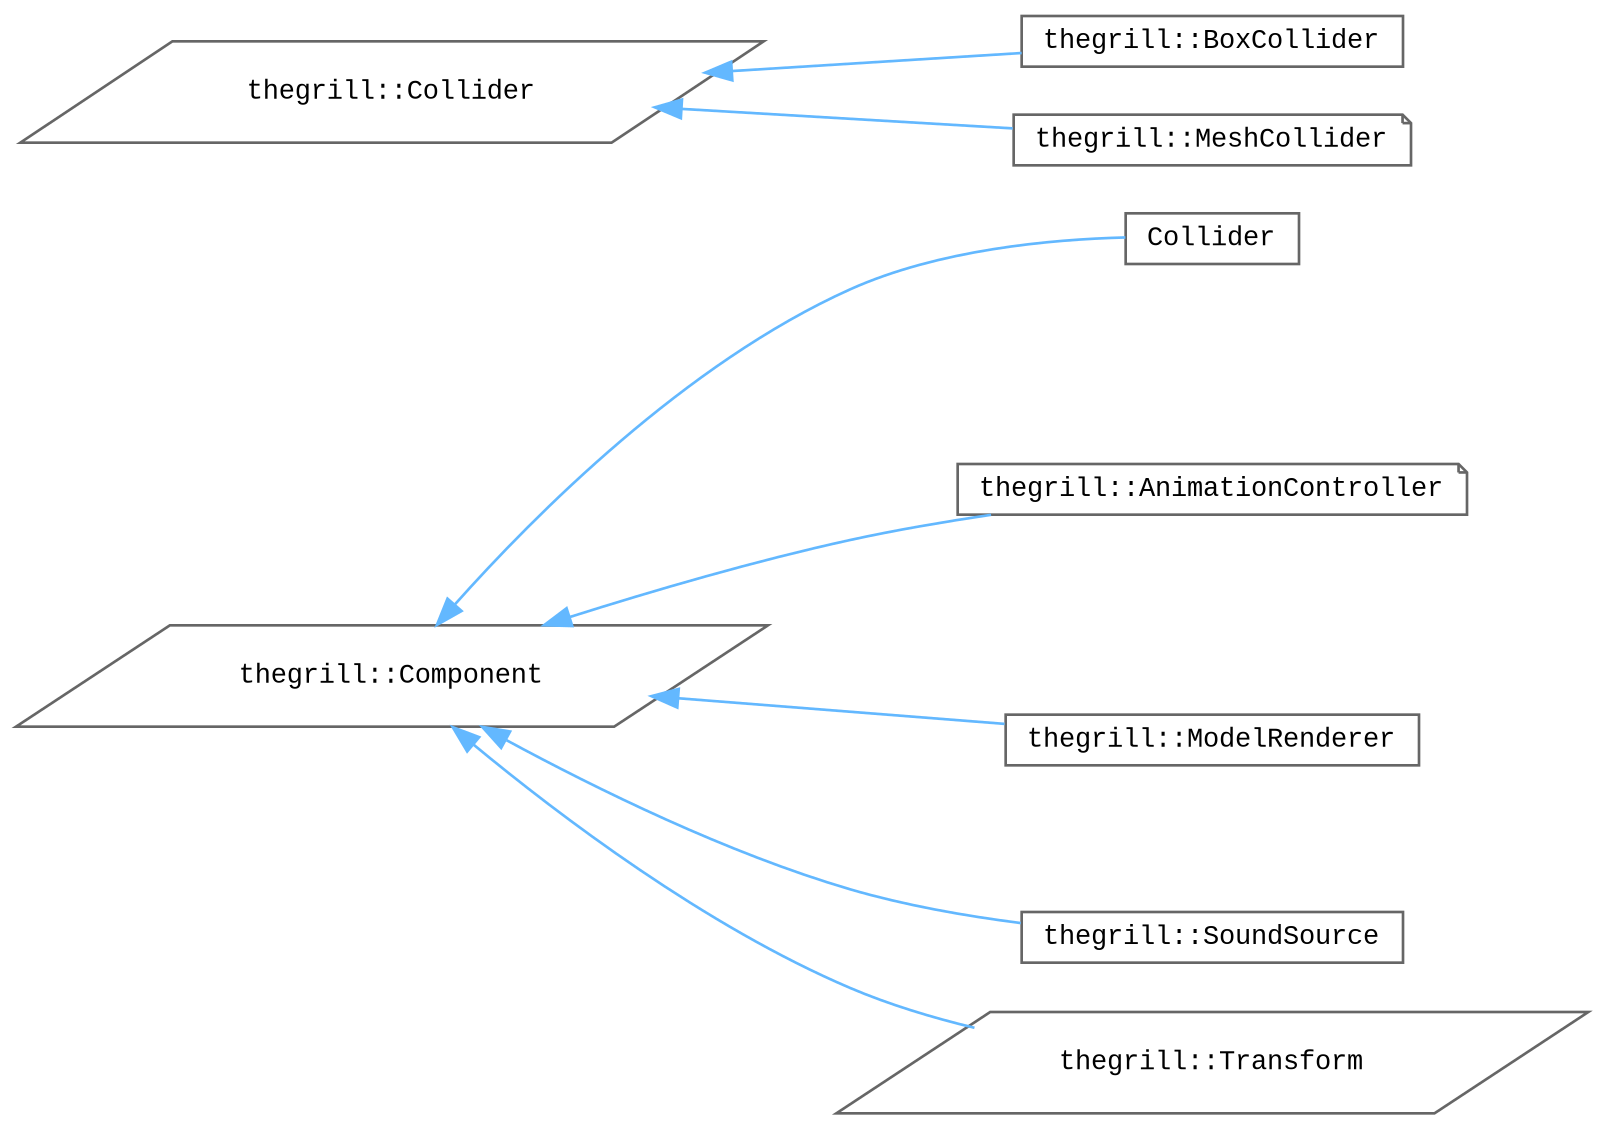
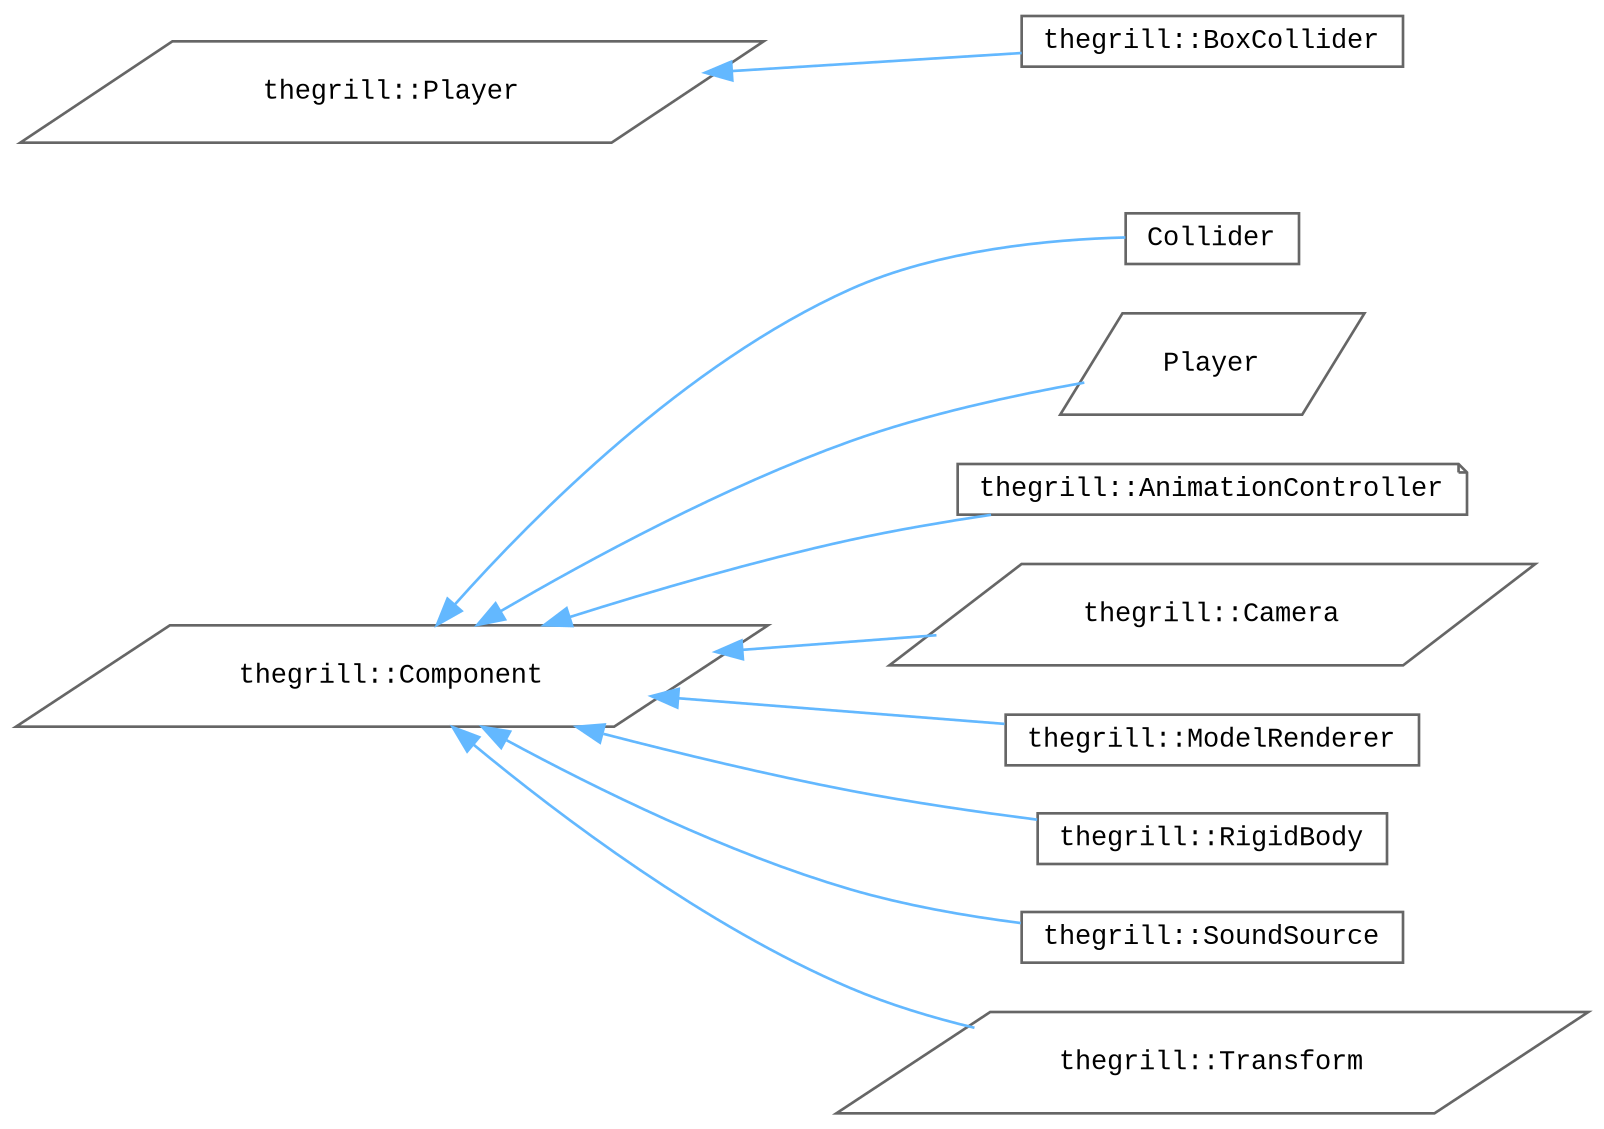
(392, 92) -> (392, 92)
(1212, 140) -> none
none -> (1212, 364)
none -> (1212, 615)
none -> (1212, 839)
